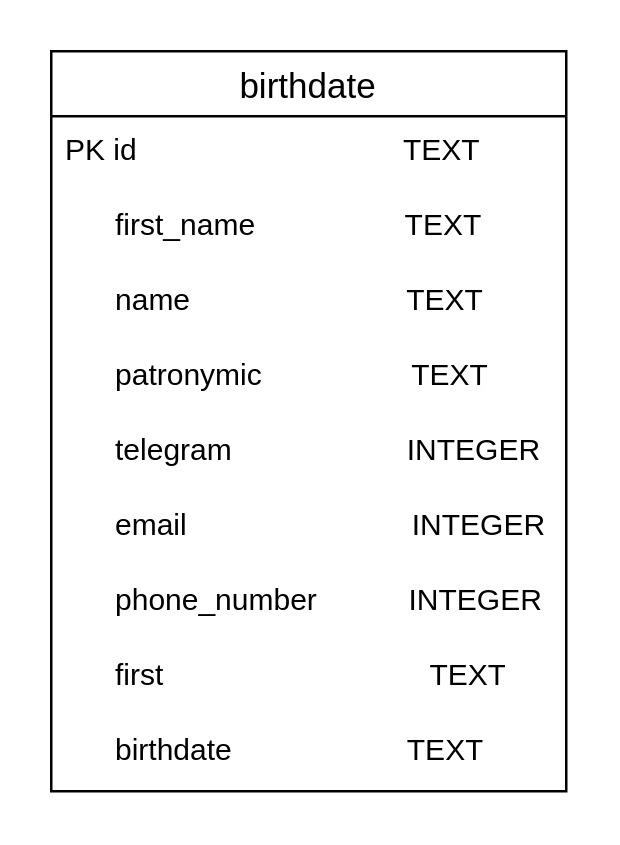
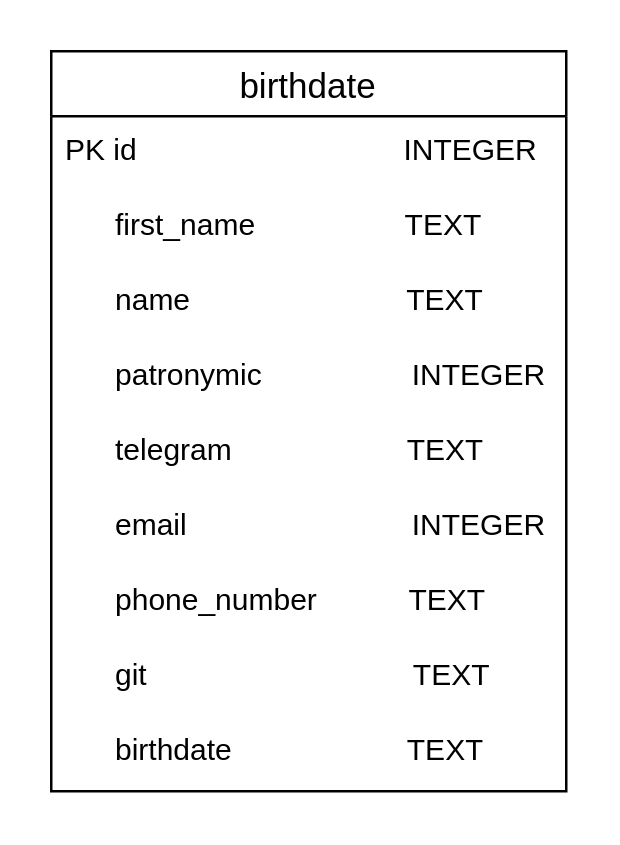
(311, 170) -> (311, 170)
(296, 377) -> (311, 395)
(311, 470) -> (301, 452)
(299, 602) -> (274, 602)
(311, 695) -> (311, 695)
